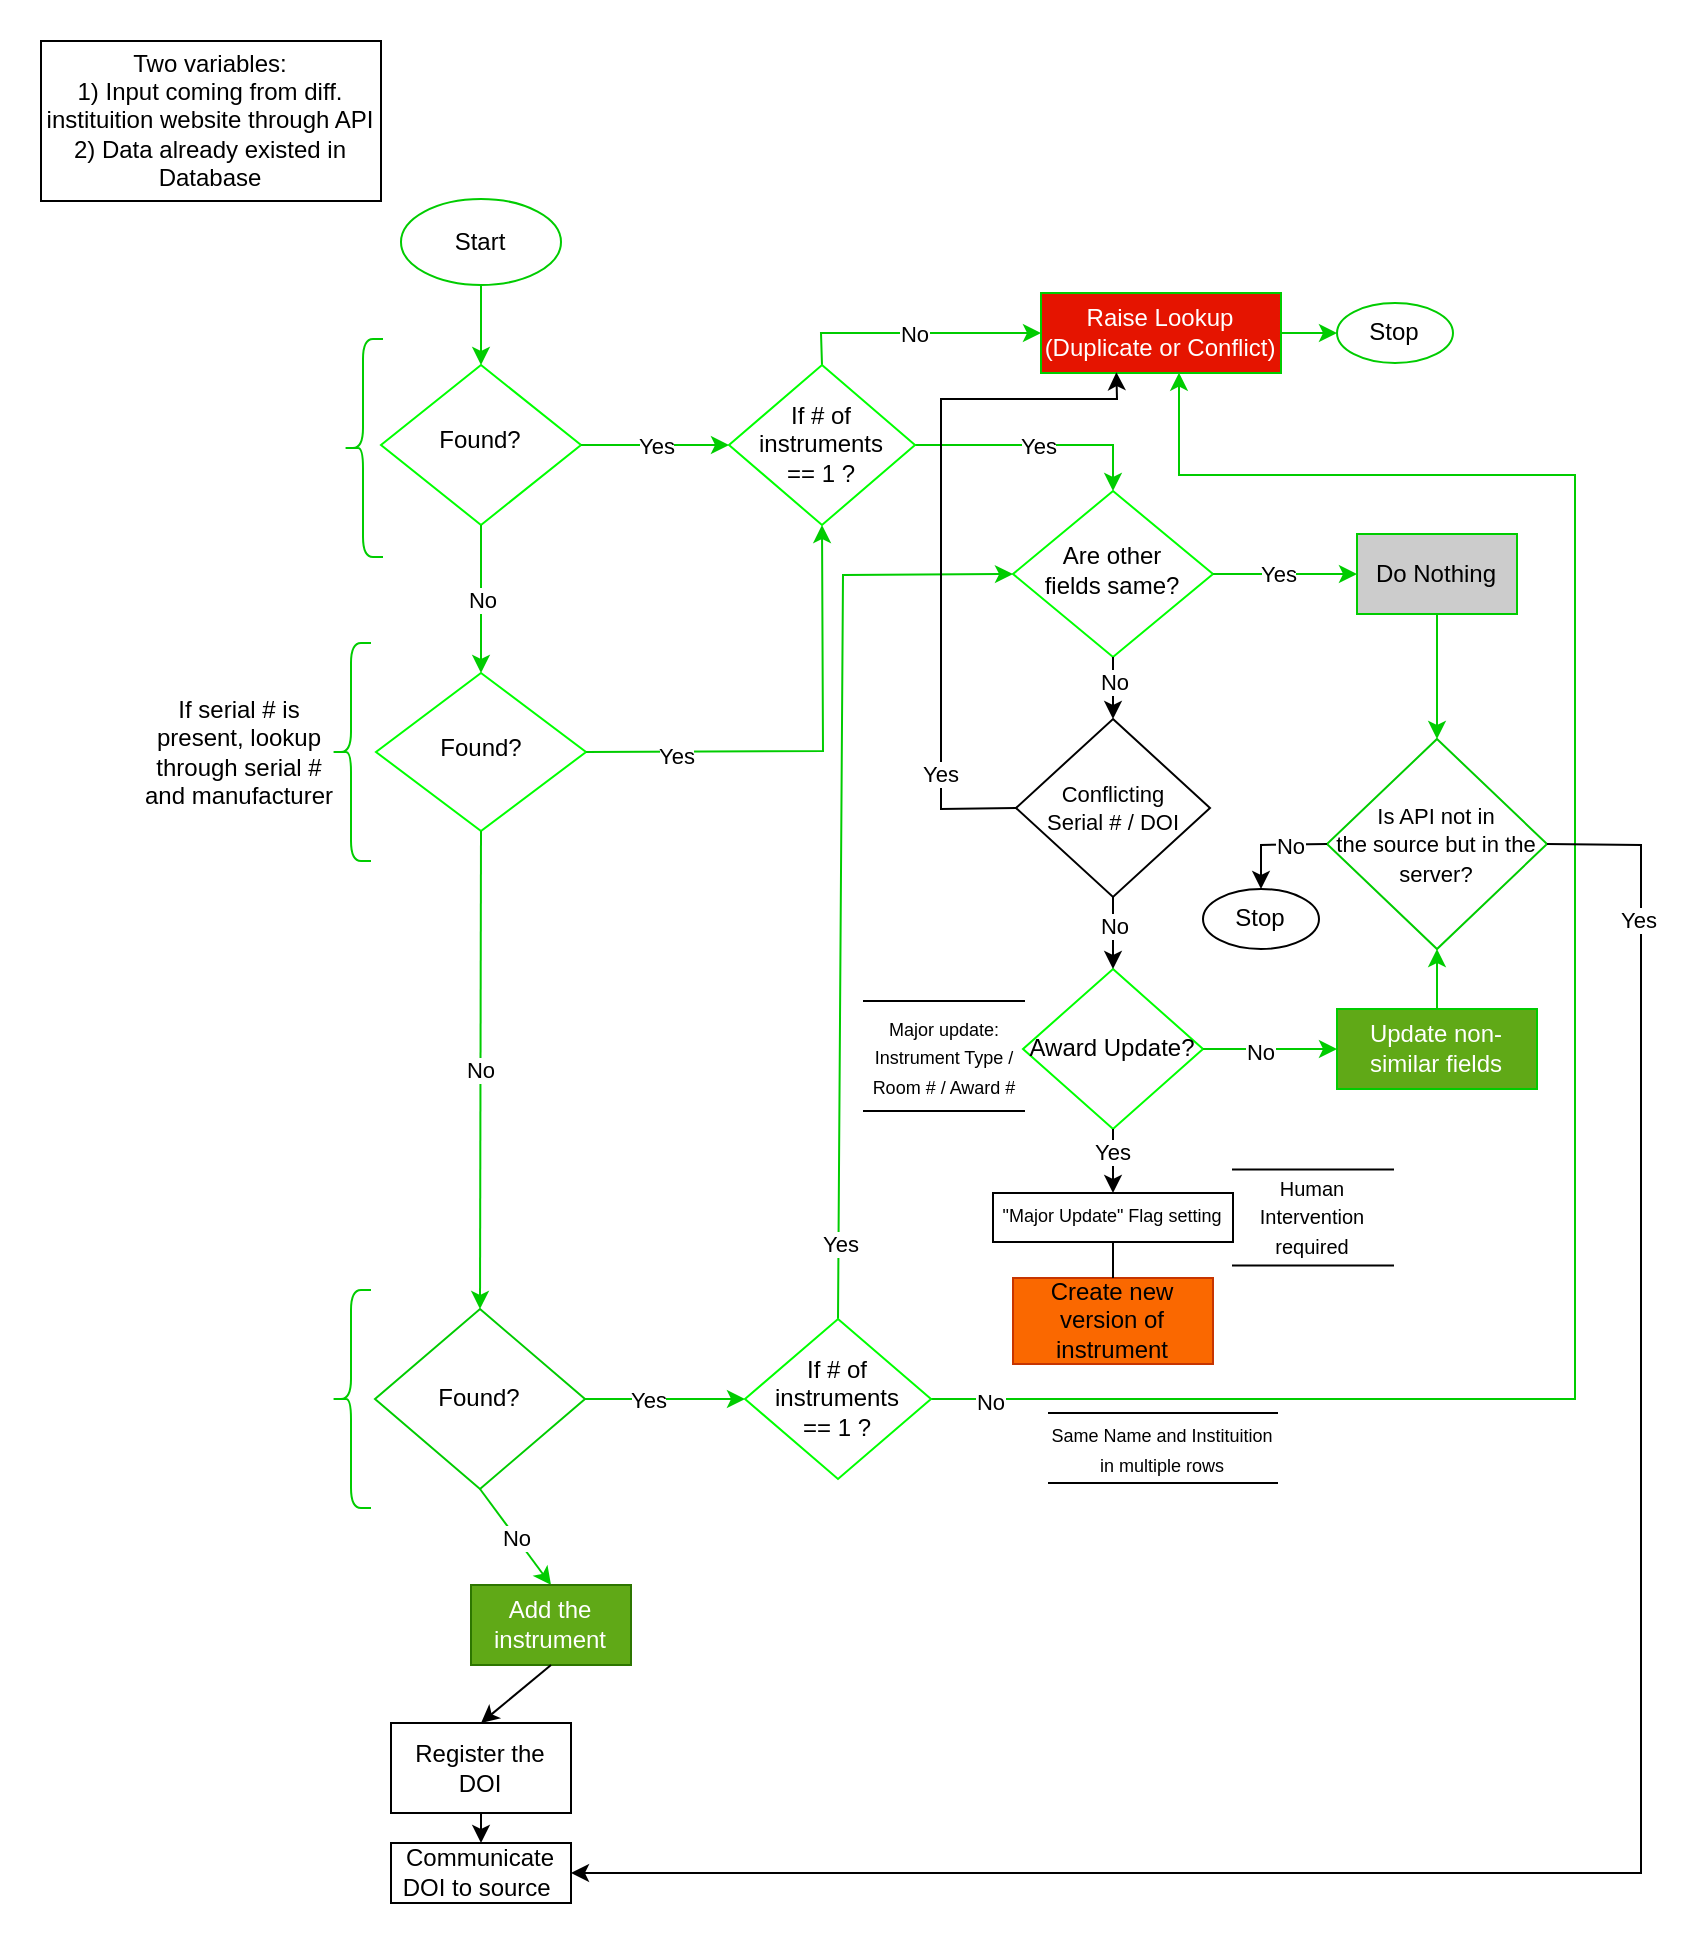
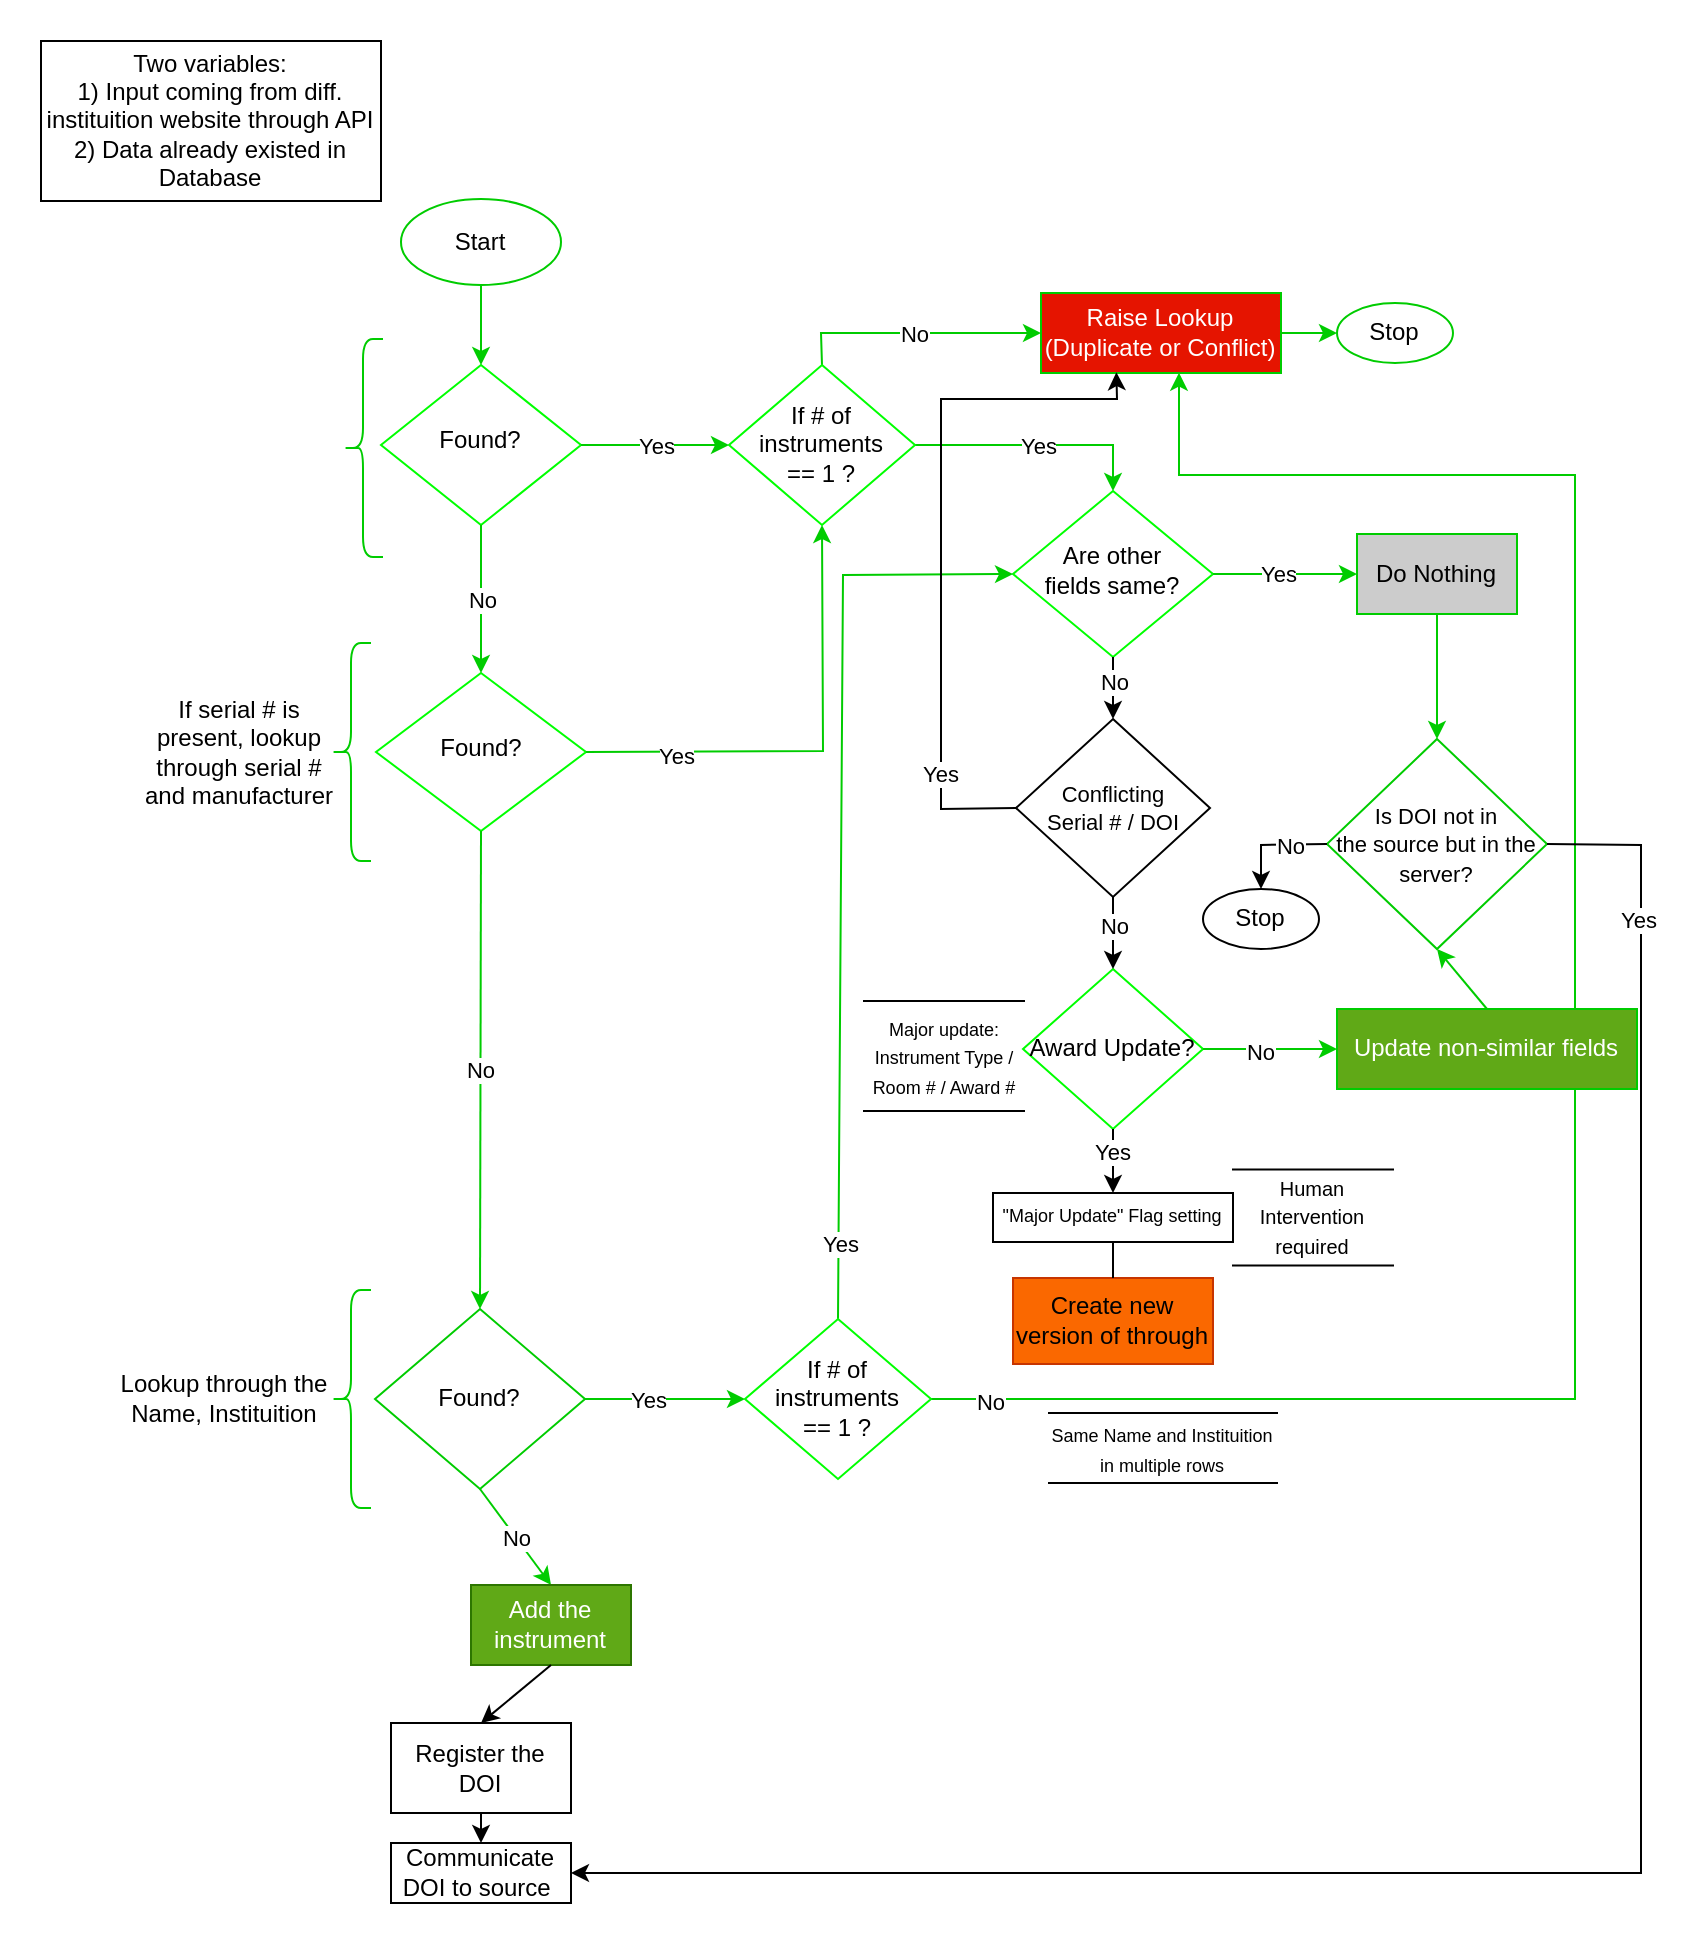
(1437, 845) -> (1437, 845)
(1437, 1049) -> (1487, 1049)
(1113, 1321) -> (1113, 1321)
none -> (225, 1399)
